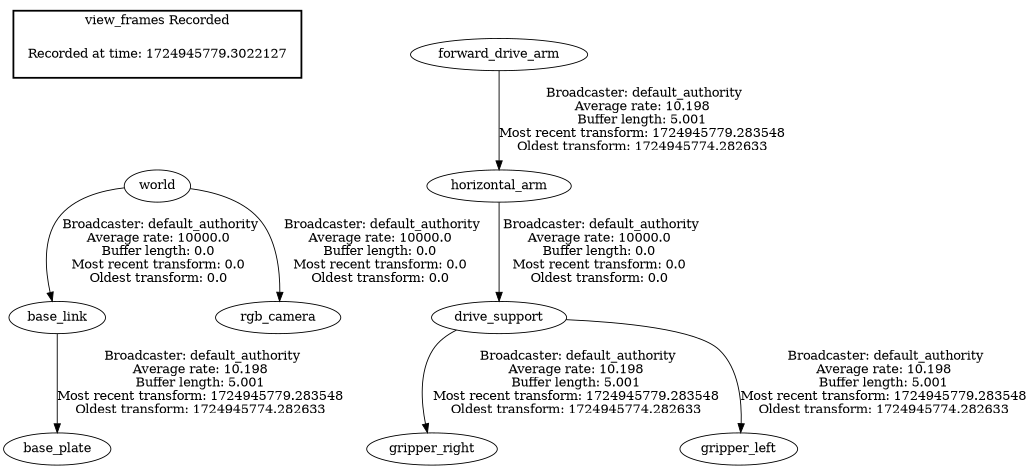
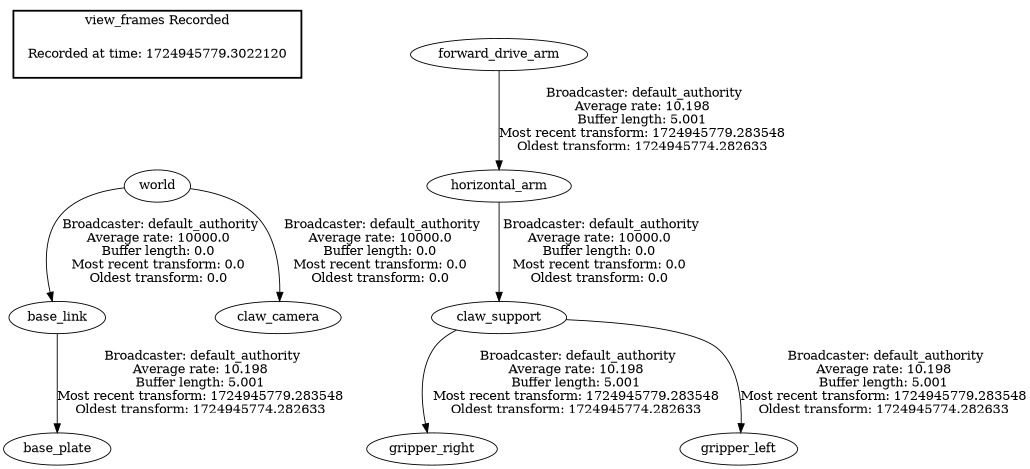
(157, 55) -> (157, 55)
(278, 318) -> (278, 318)
(499, 318) -> (499, 318)
